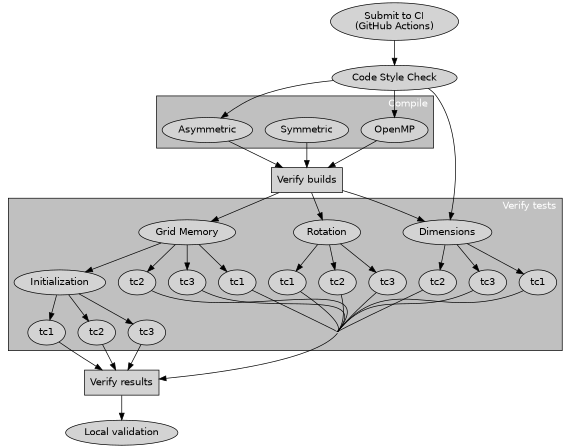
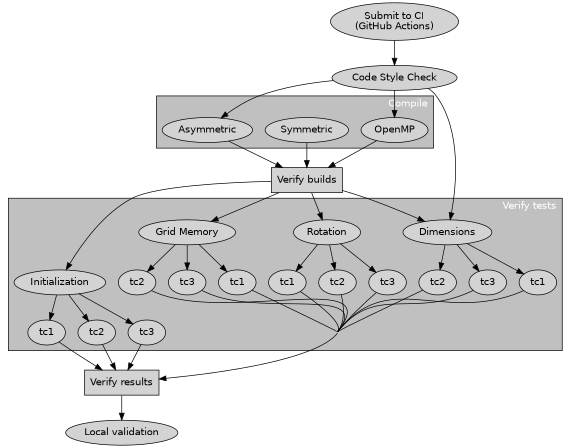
(127, 256) -> (156, 191)
